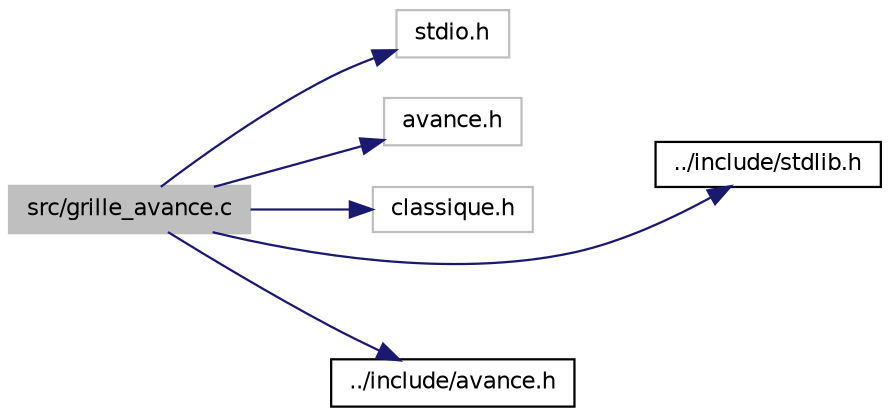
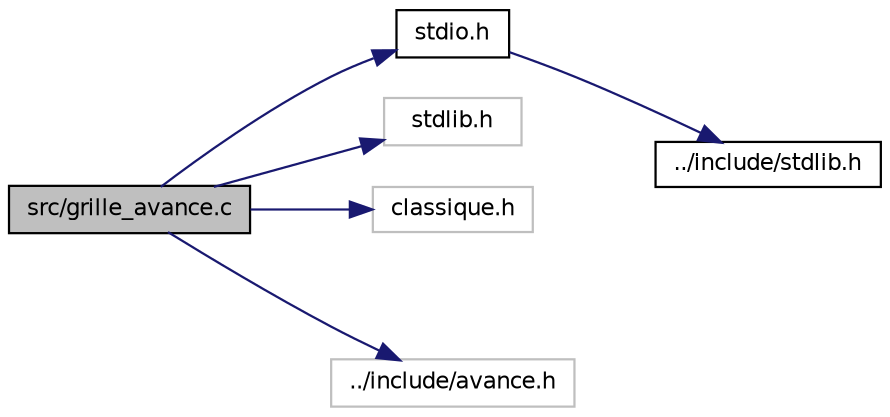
(453, 34) -> (453, 34)
(453, 122) -> (453, 122)
(130, 210) -> (130, 210)
(466, 264) -> (606, 90)
(453, 383) -> (453, 383)
